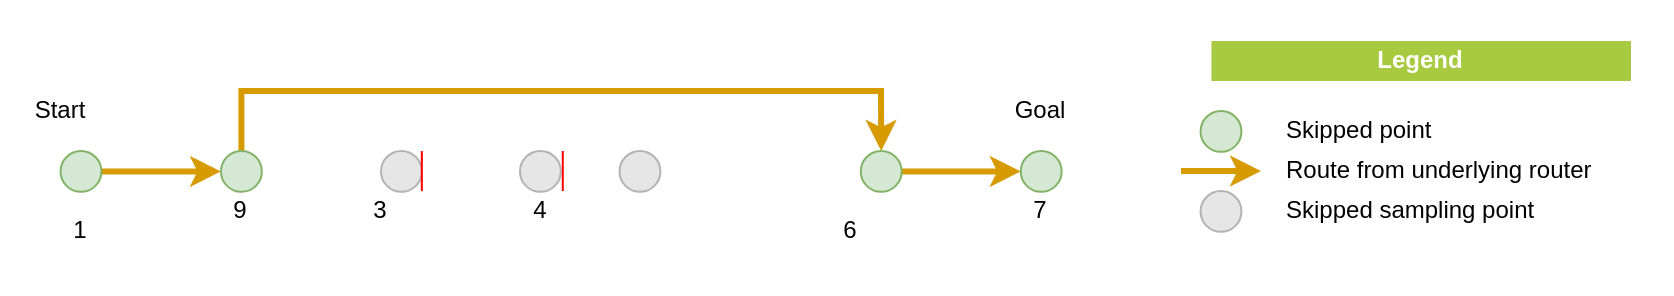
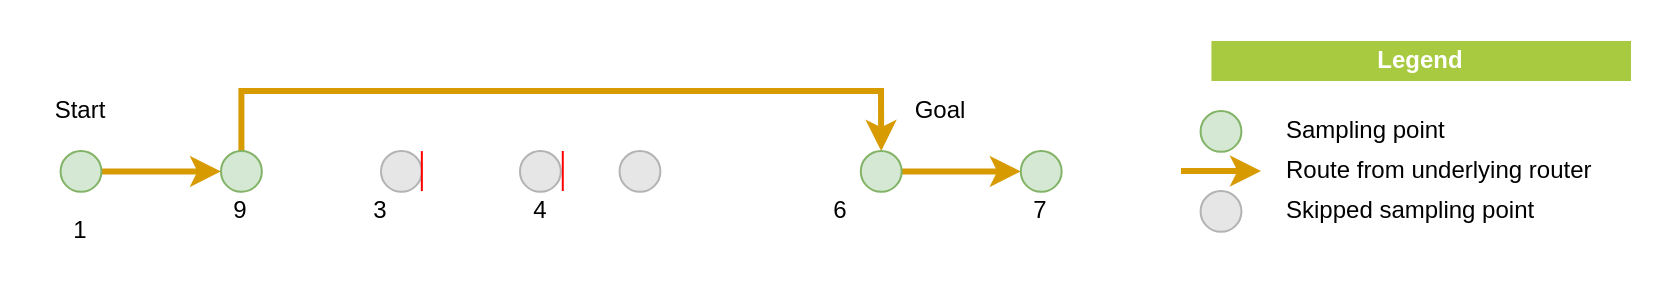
(61, 111) -> (81, 111)
(1041, 111) -> (941, 111)
(1365, 131) -> (1369, 131)
(851, 232) -> (841, 212)
